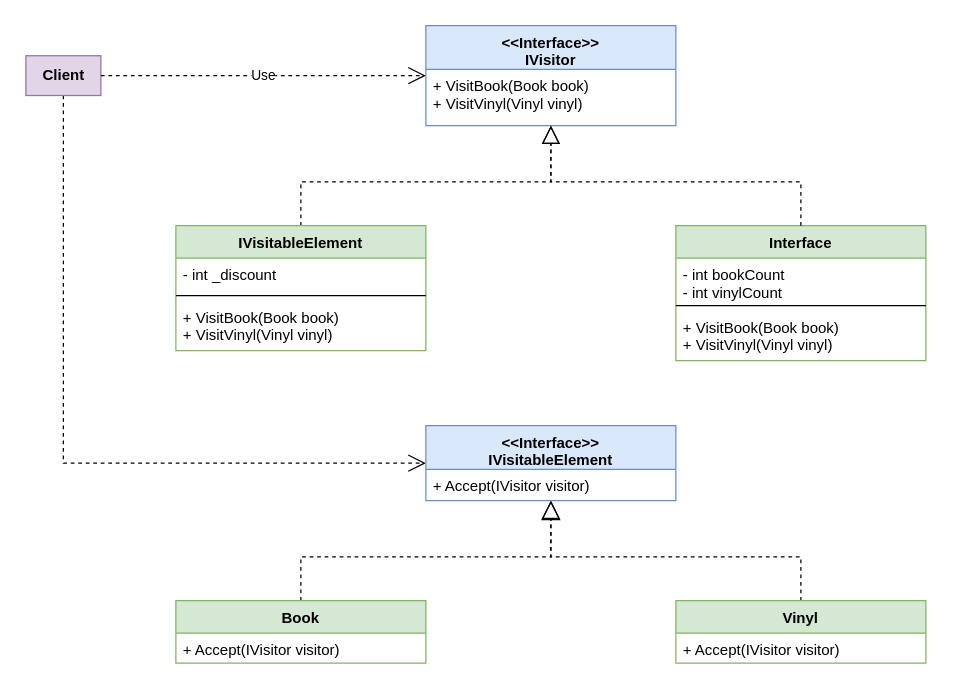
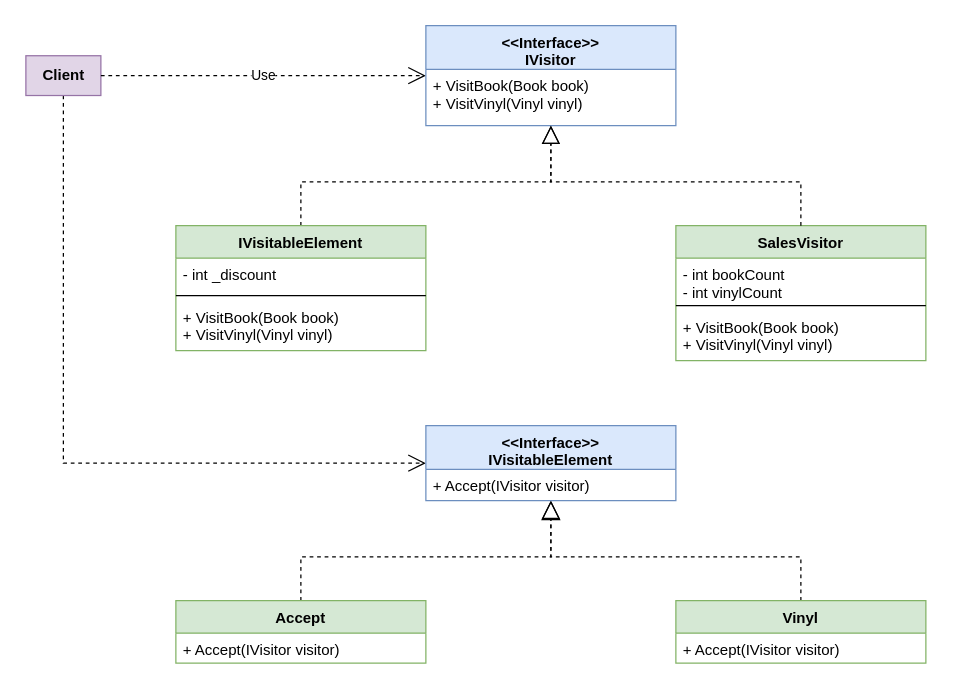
(800, 243) -> (800, 243)
(300, 618) -> (300, 618)
